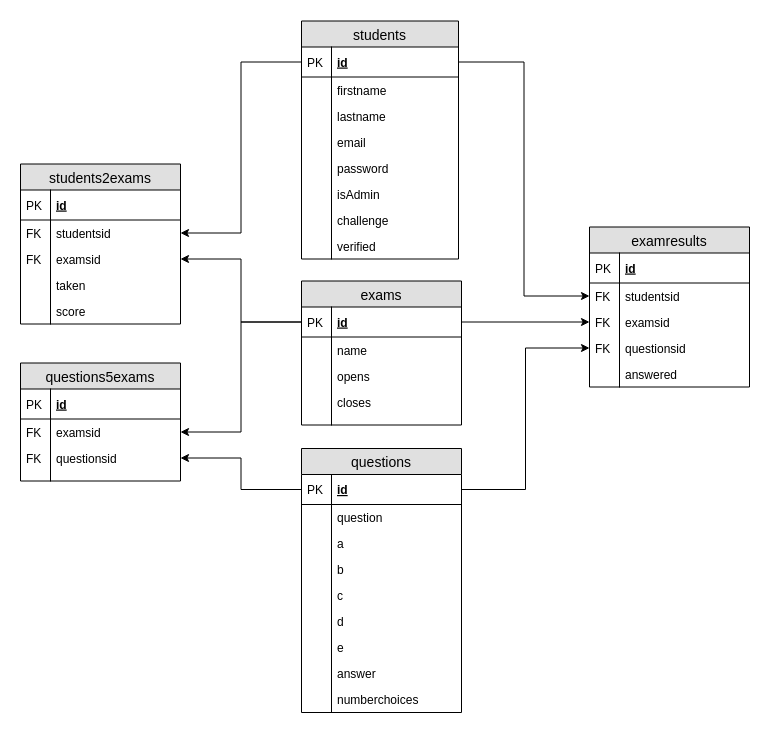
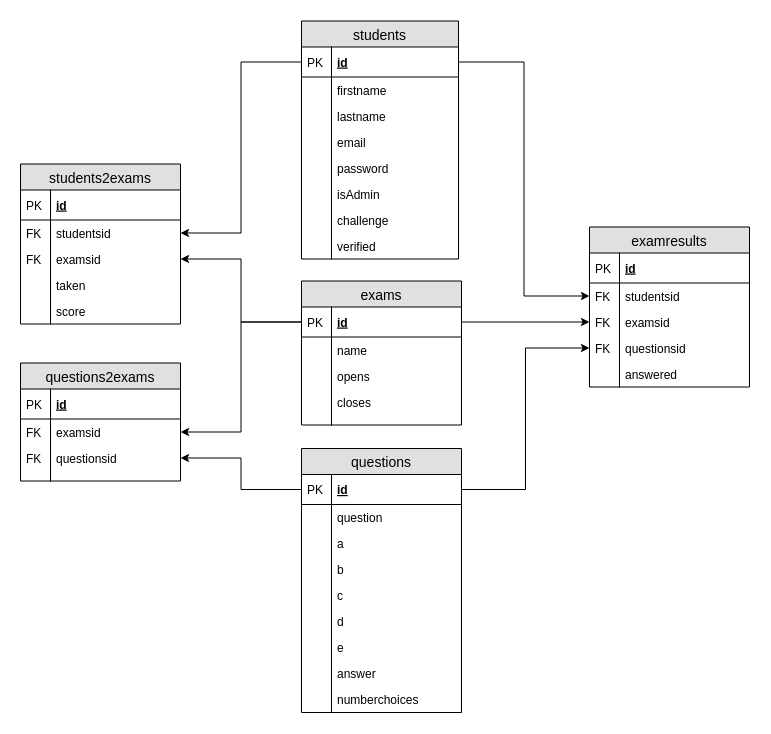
(100, 377) -> (100, 377)
